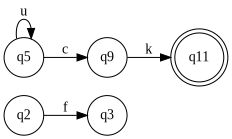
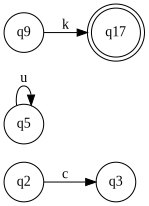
(60, 57) -> none
(199, 57) -> (116, 33)
(66, 108) -> (66, 174)
